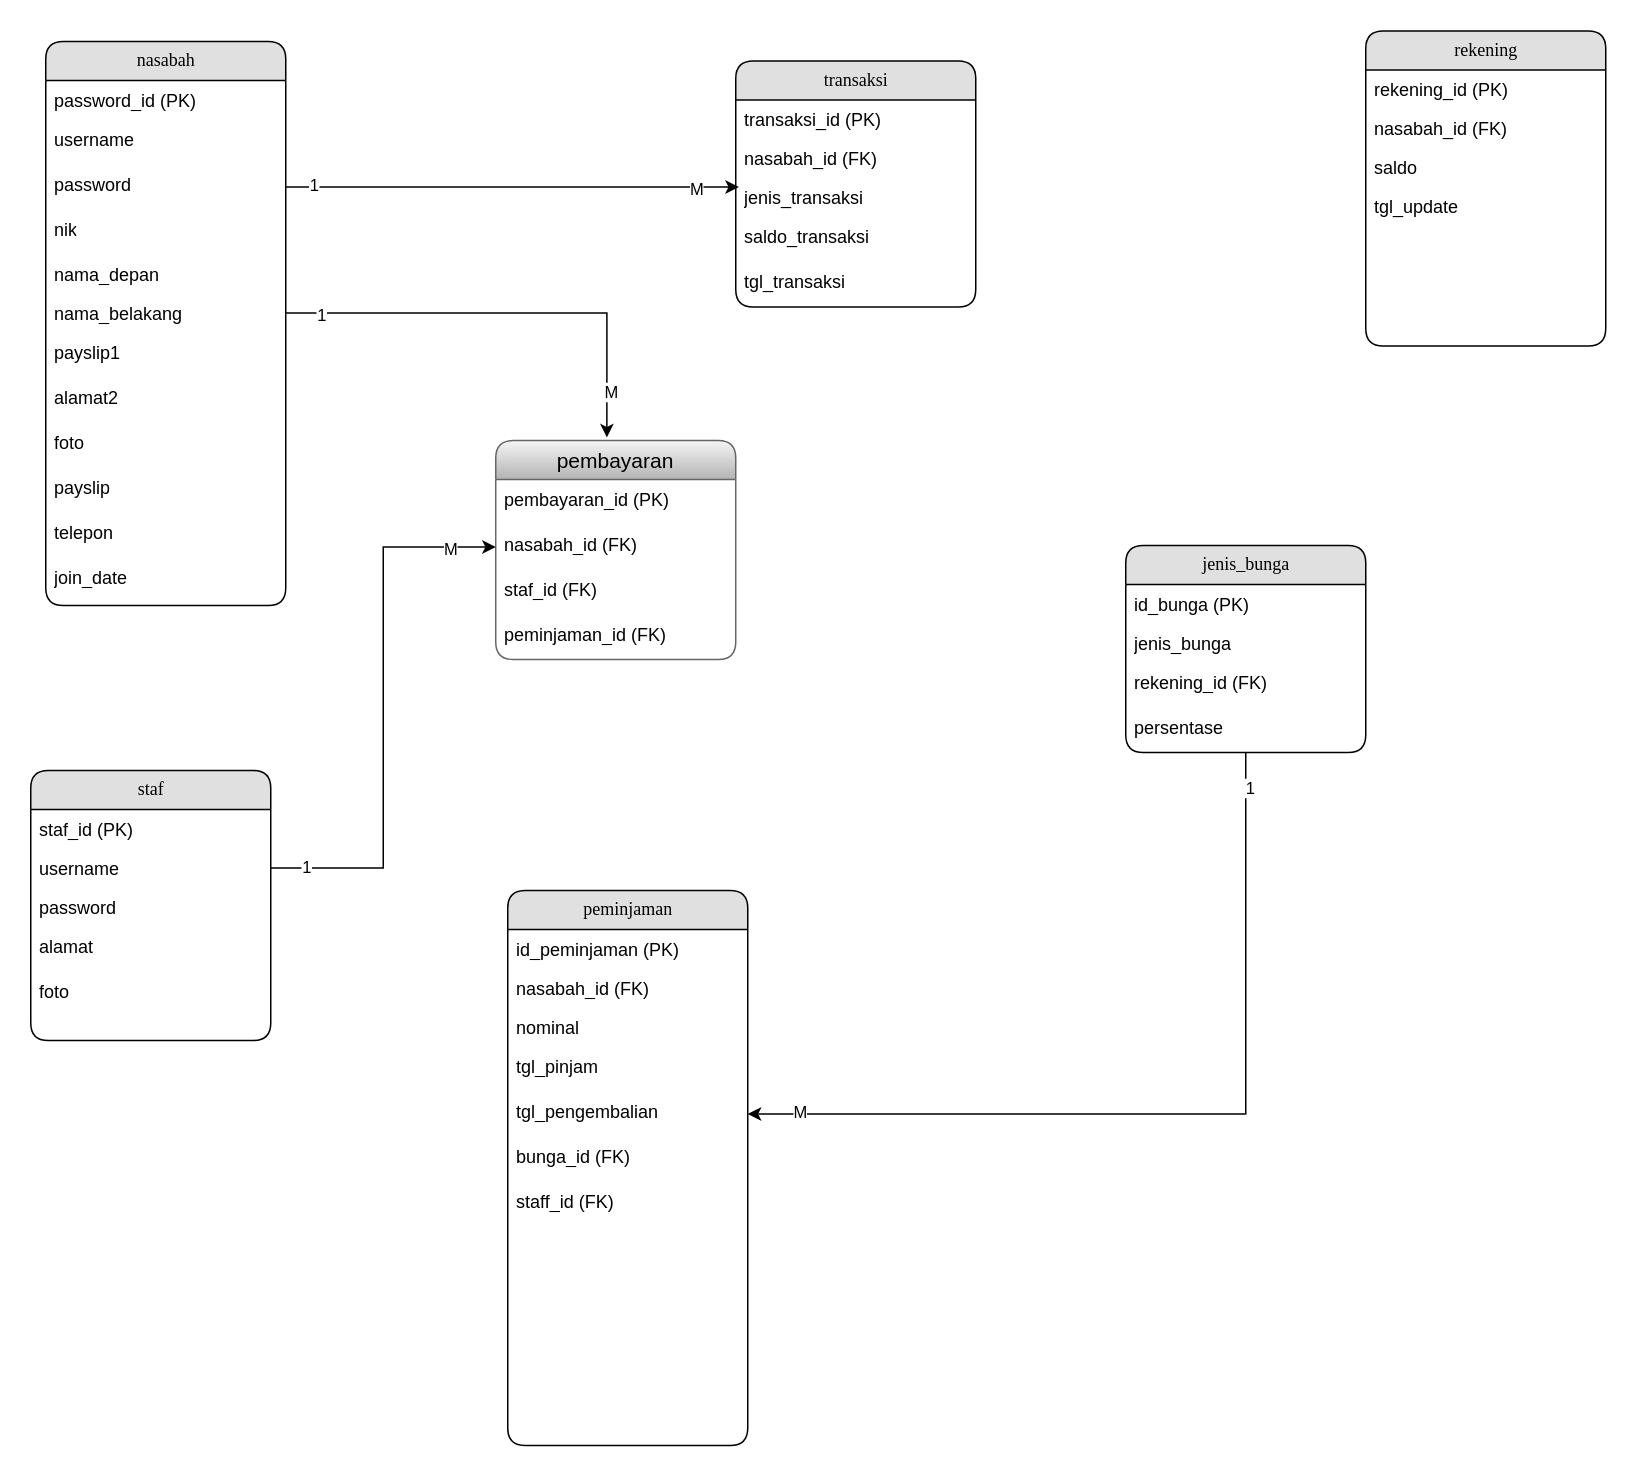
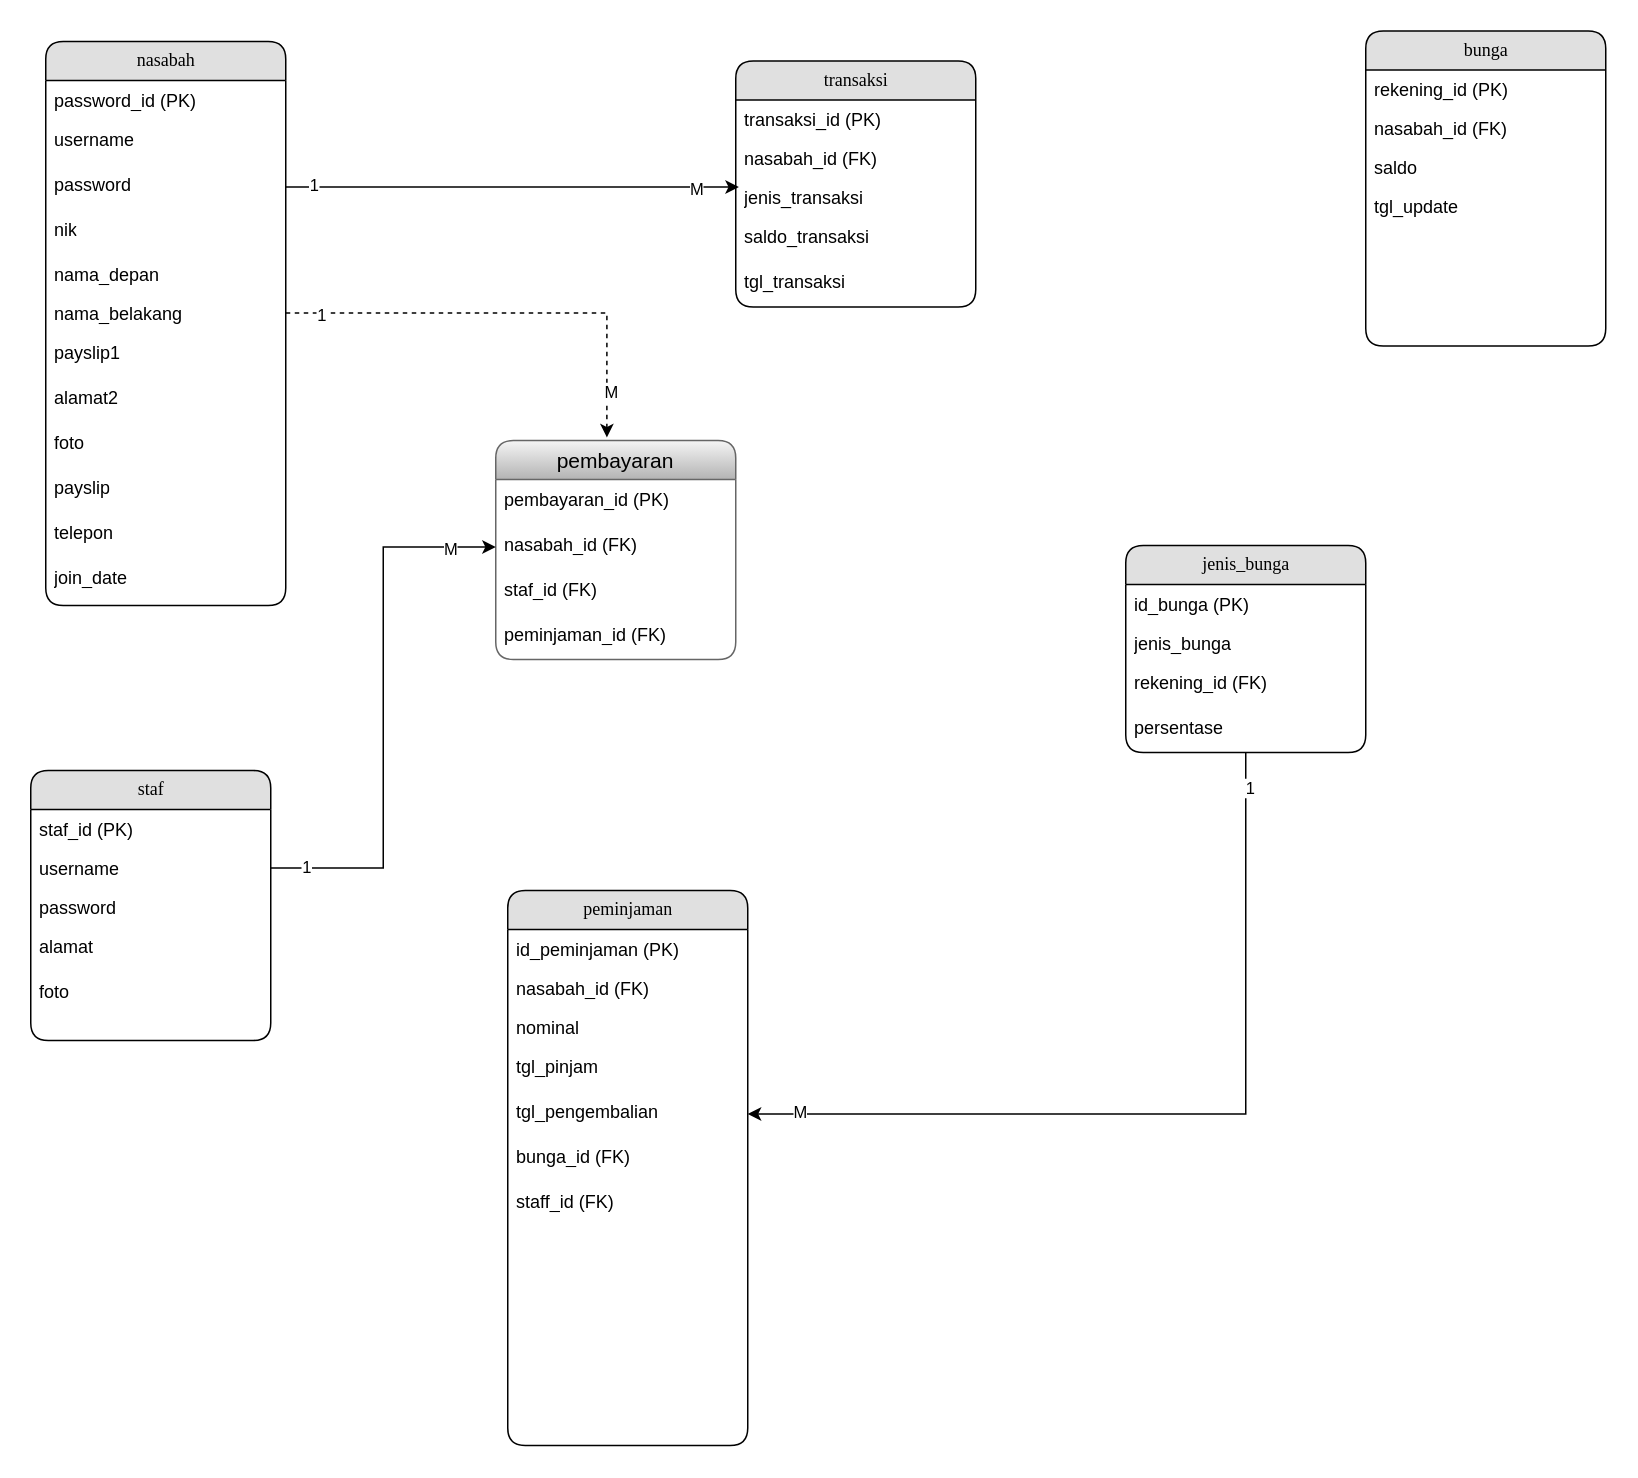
(1487, 50) -> (1487, 50)
(499, 313) -> (499, 313)
